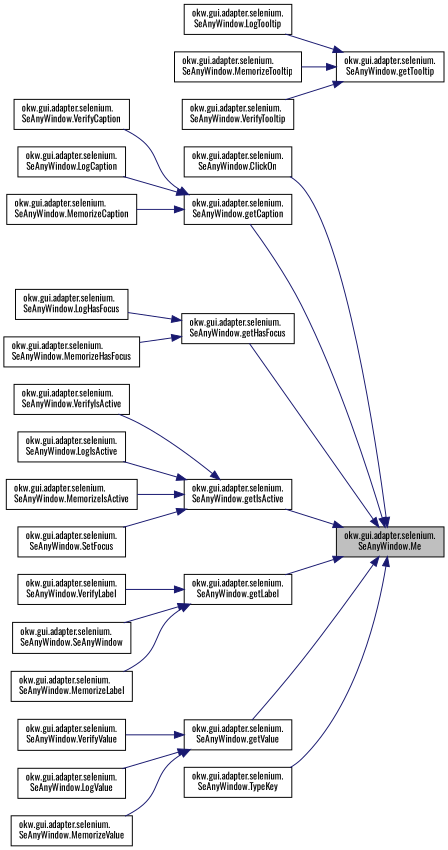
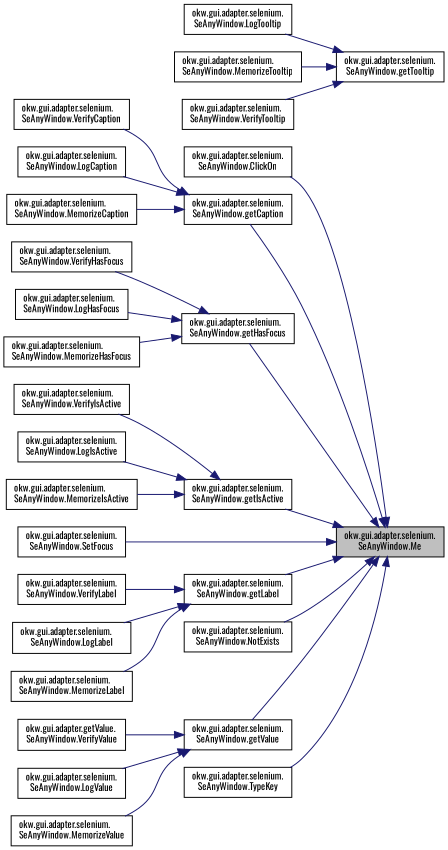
none -> (72, 257)
(150, 520) -> (226, 542)
none -> (238, 637)
(72, 638) -> (72, 638)
(72, 735) -> (72, 735)
